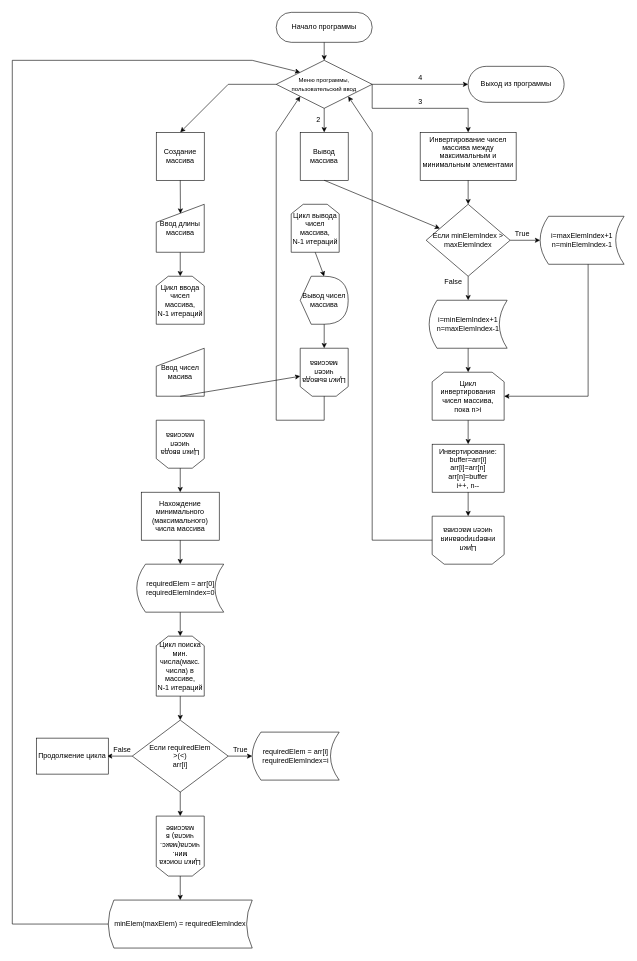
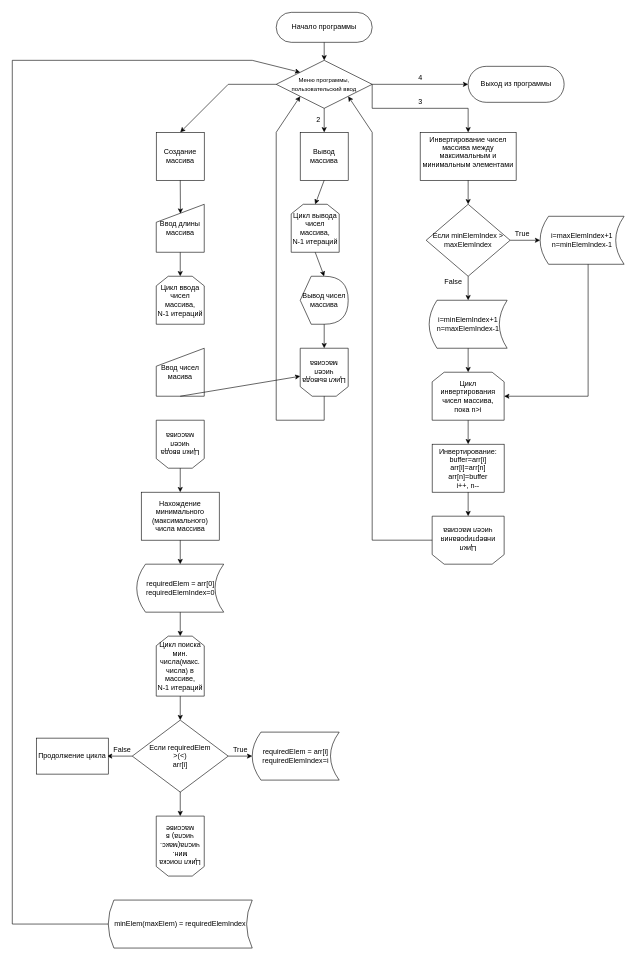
(380, 203) -> (321, 190)
(180, 894) -> none
